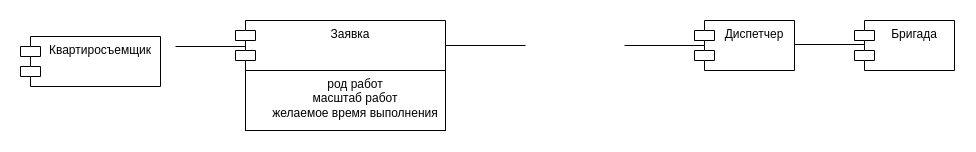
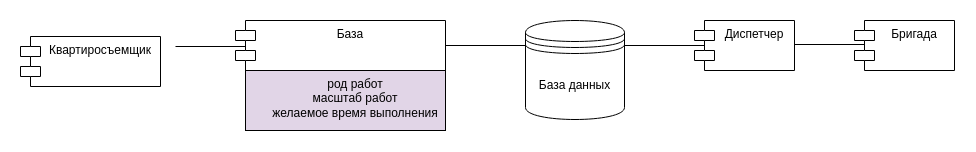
(351, 35) -> (351, 35)
none -> (575, 70)
(346, 101) -> (346, 101)
